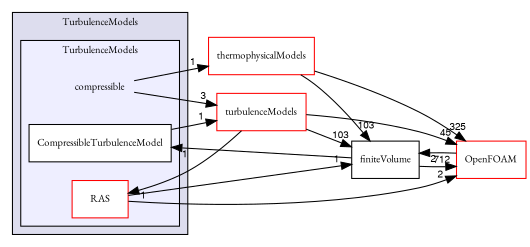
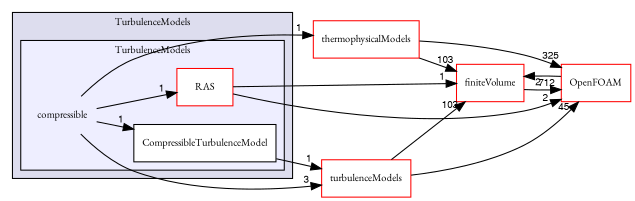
(267, 153) -> (110, 124)
(385, 160) -> (490, 83)
(194, 168) -> (132, 102)
